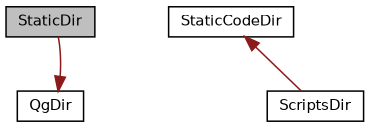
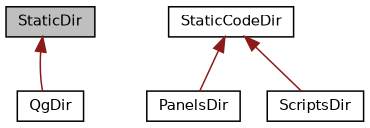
(60, 57) -> (40, 72)
none -> (193, 106)
